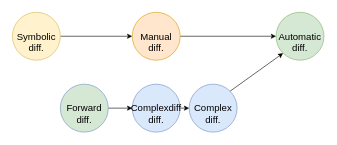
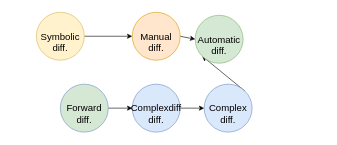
(36, 36) -> (60, 36)
(300, 36) -> (219, 39)
(213, 108) -> (228, 108)
